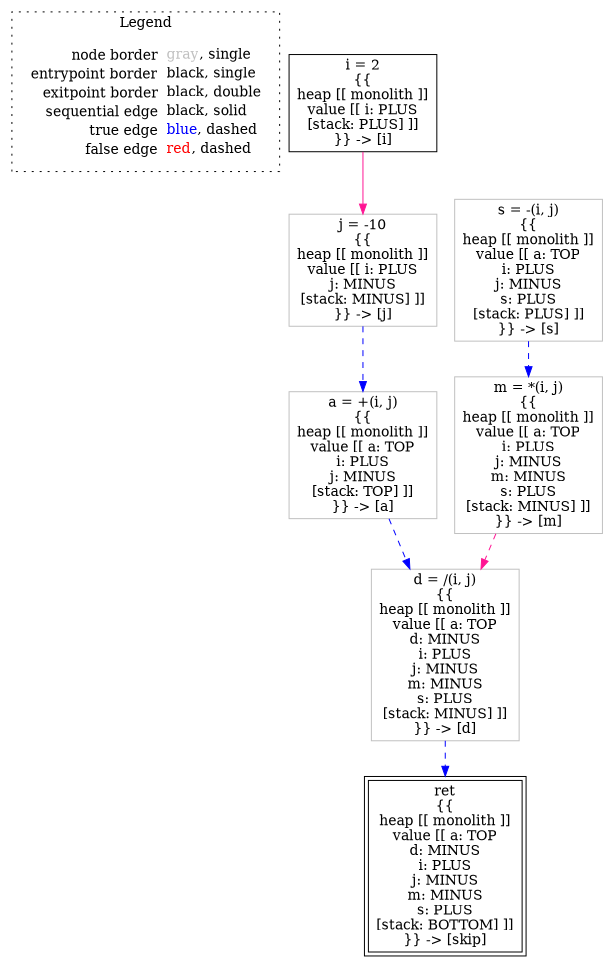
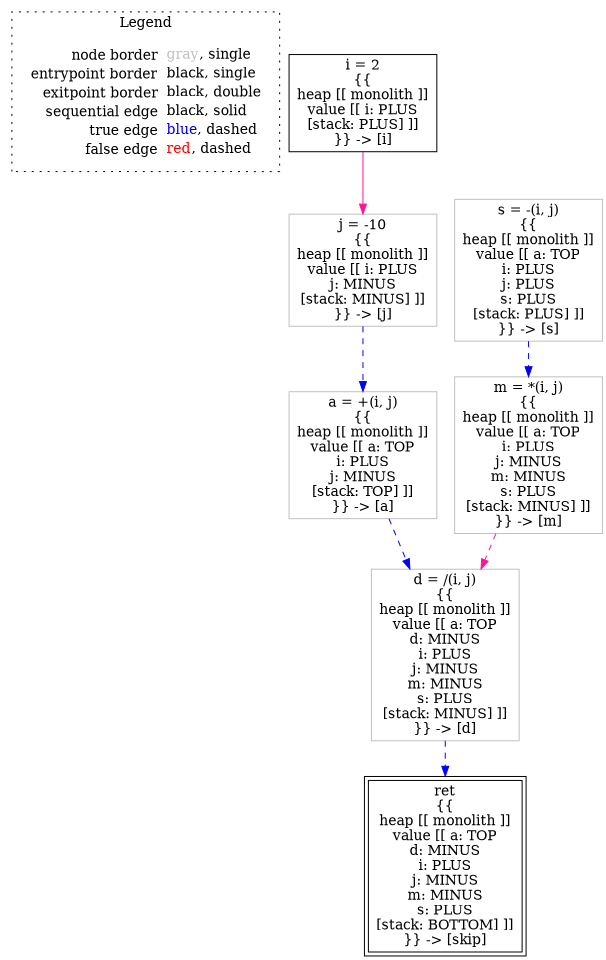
(529, 285) -> (529, 285)
